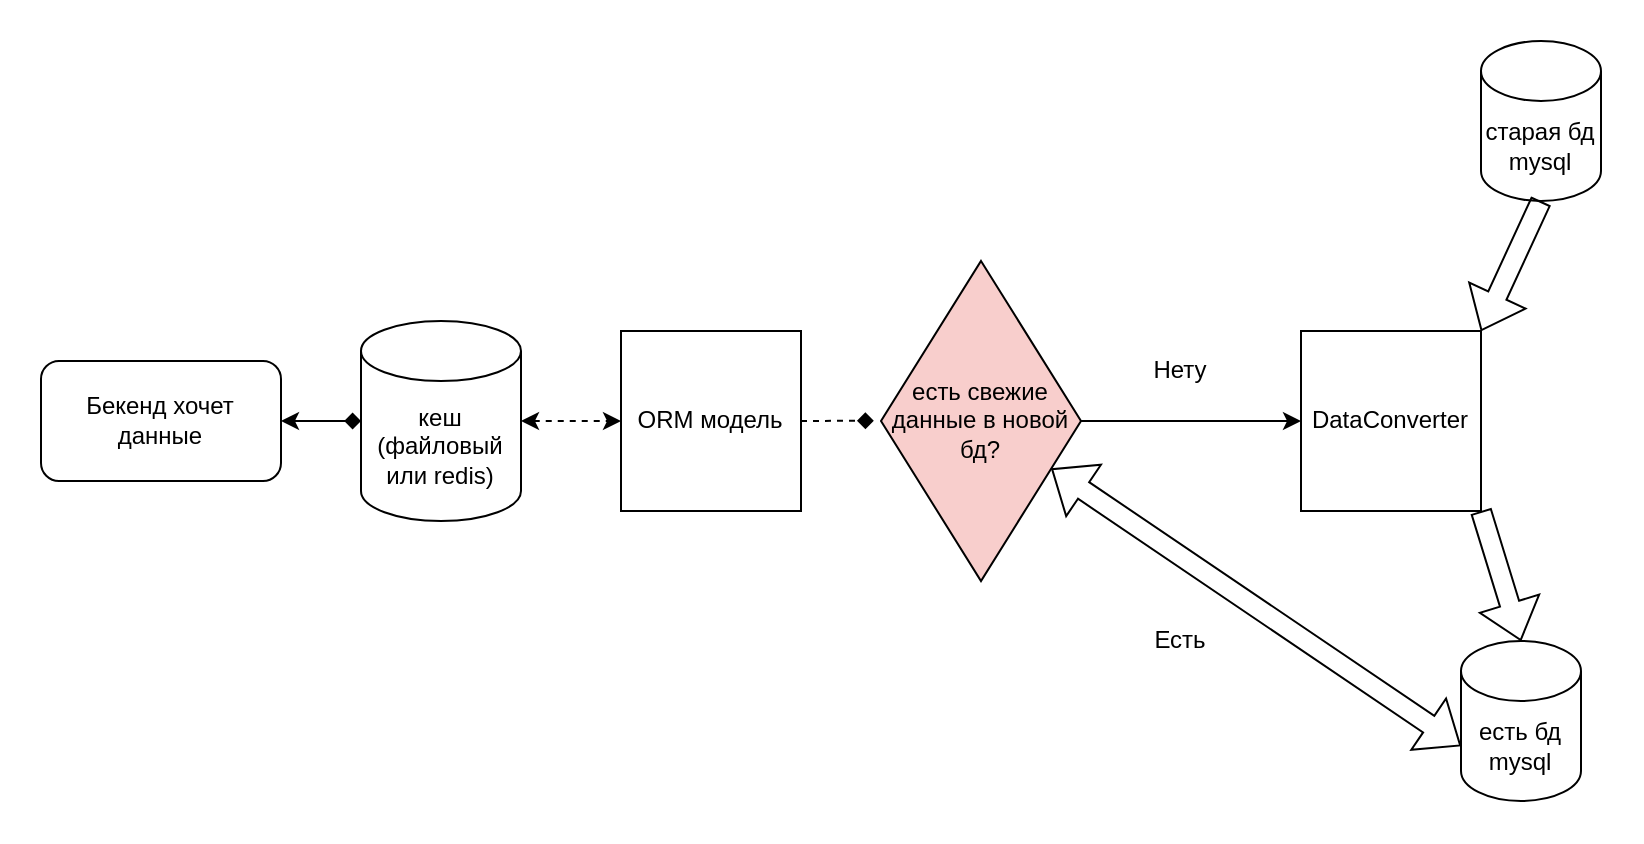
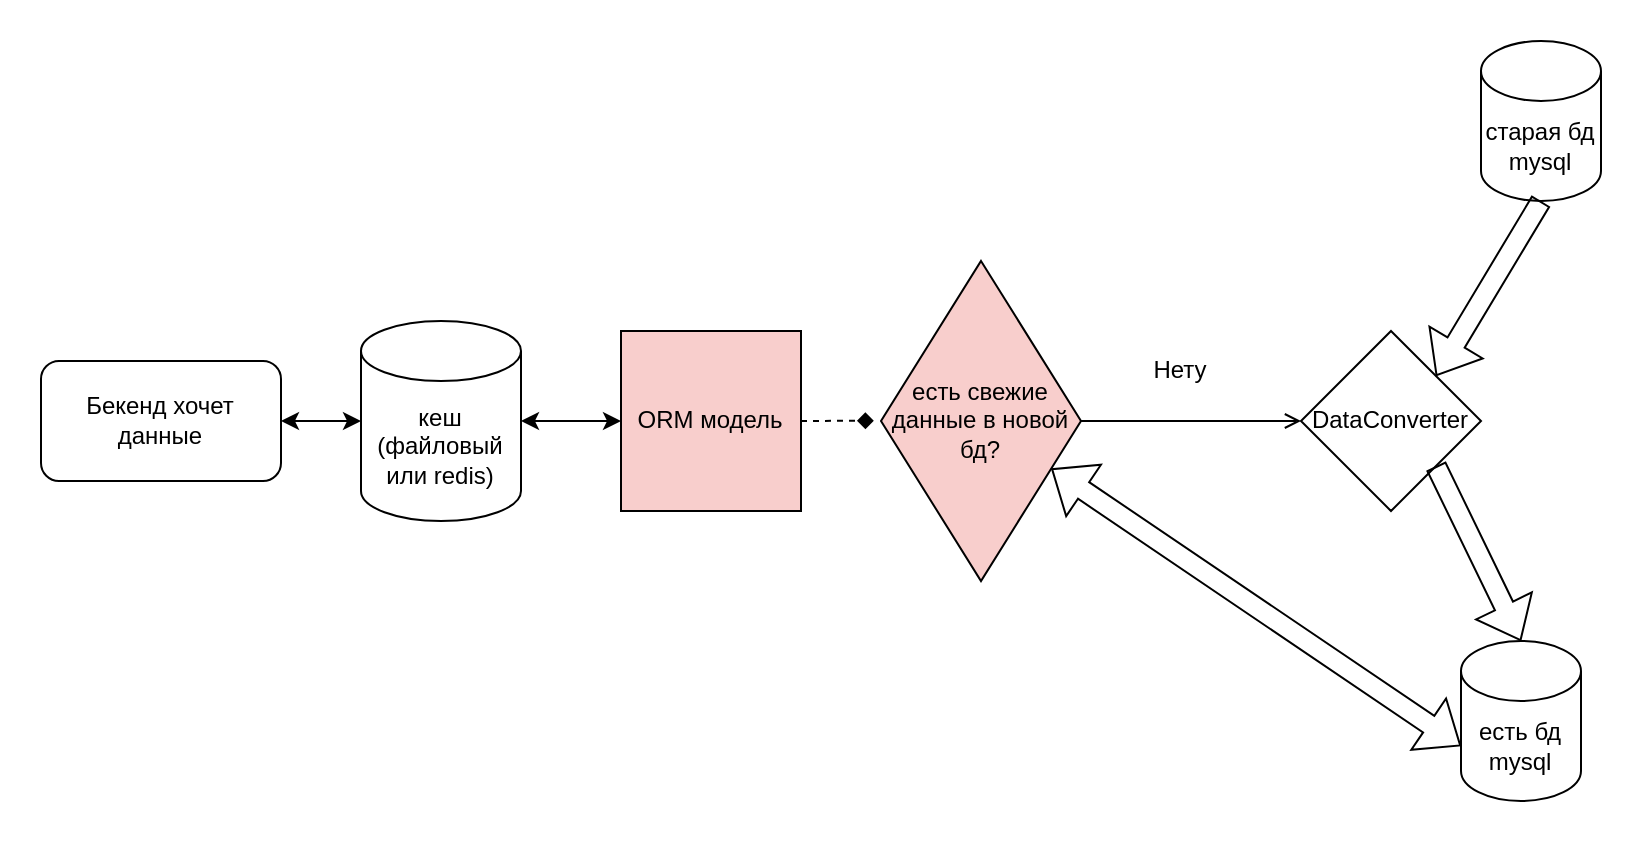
(344, 421) -> (345, 421)
(571, 421) -> (571, 421)
(711, 421) -> (711, 421)
(1286, 421) -> (1289, 421)
(1391, 421) -> (1391, 421)
(1181, 641) -> none
